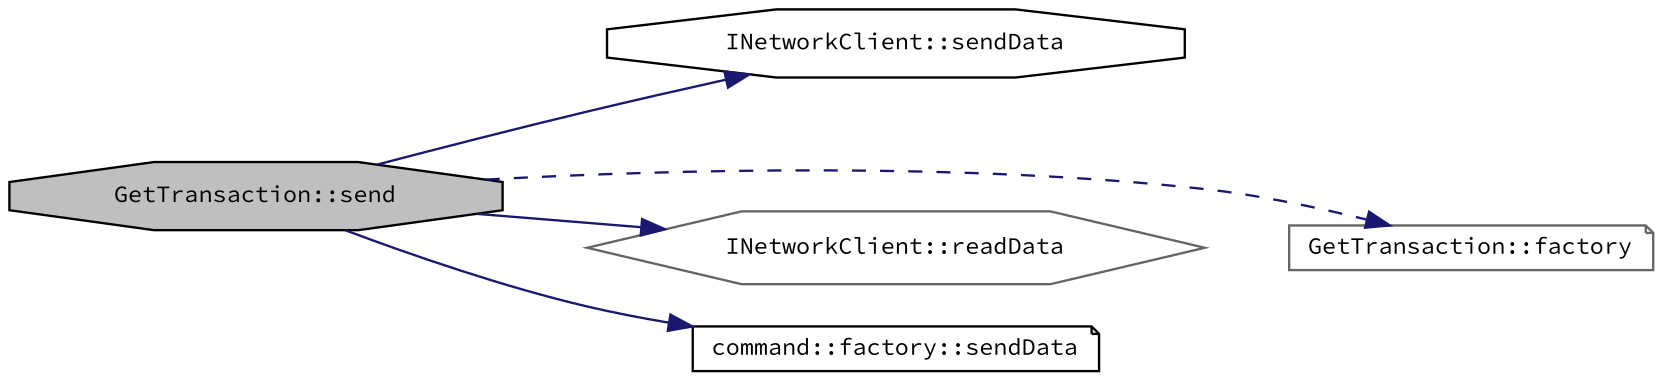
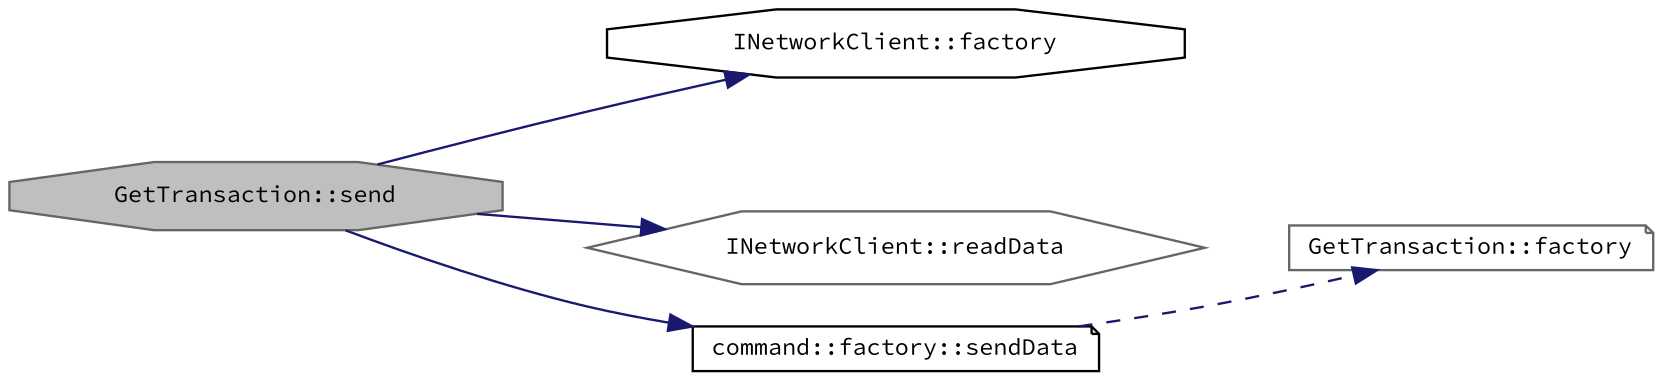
(896, 43) -> (896, 43)
(928, 172) -> (1217, 304)
(256, 196) -> (256, 196)
